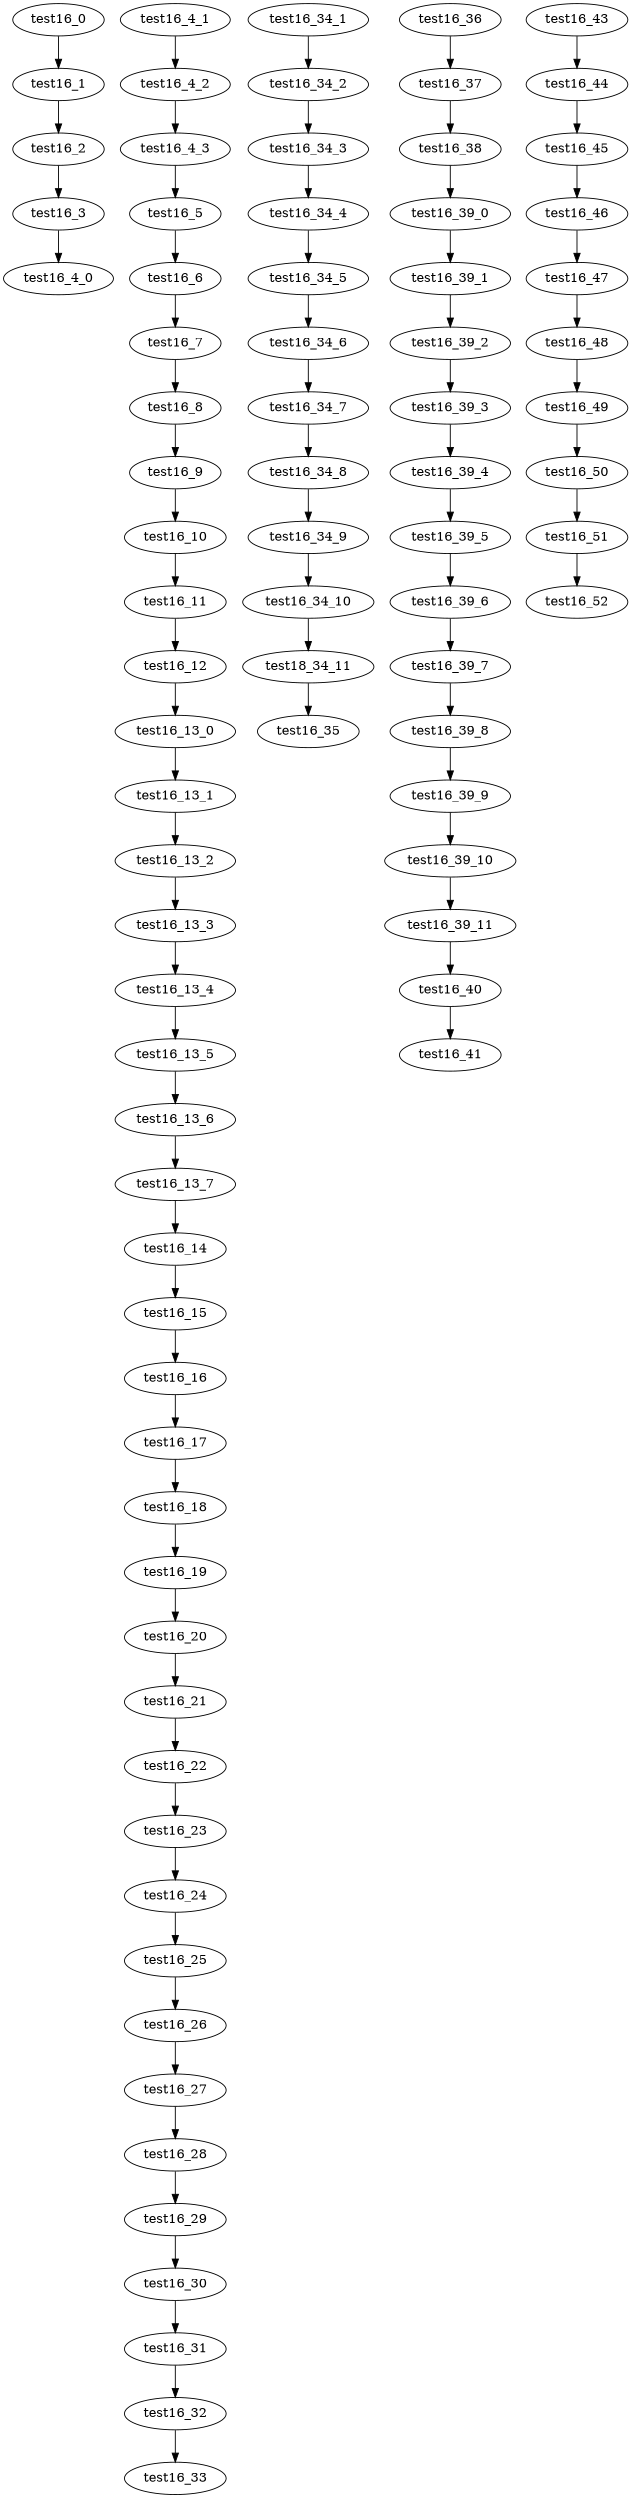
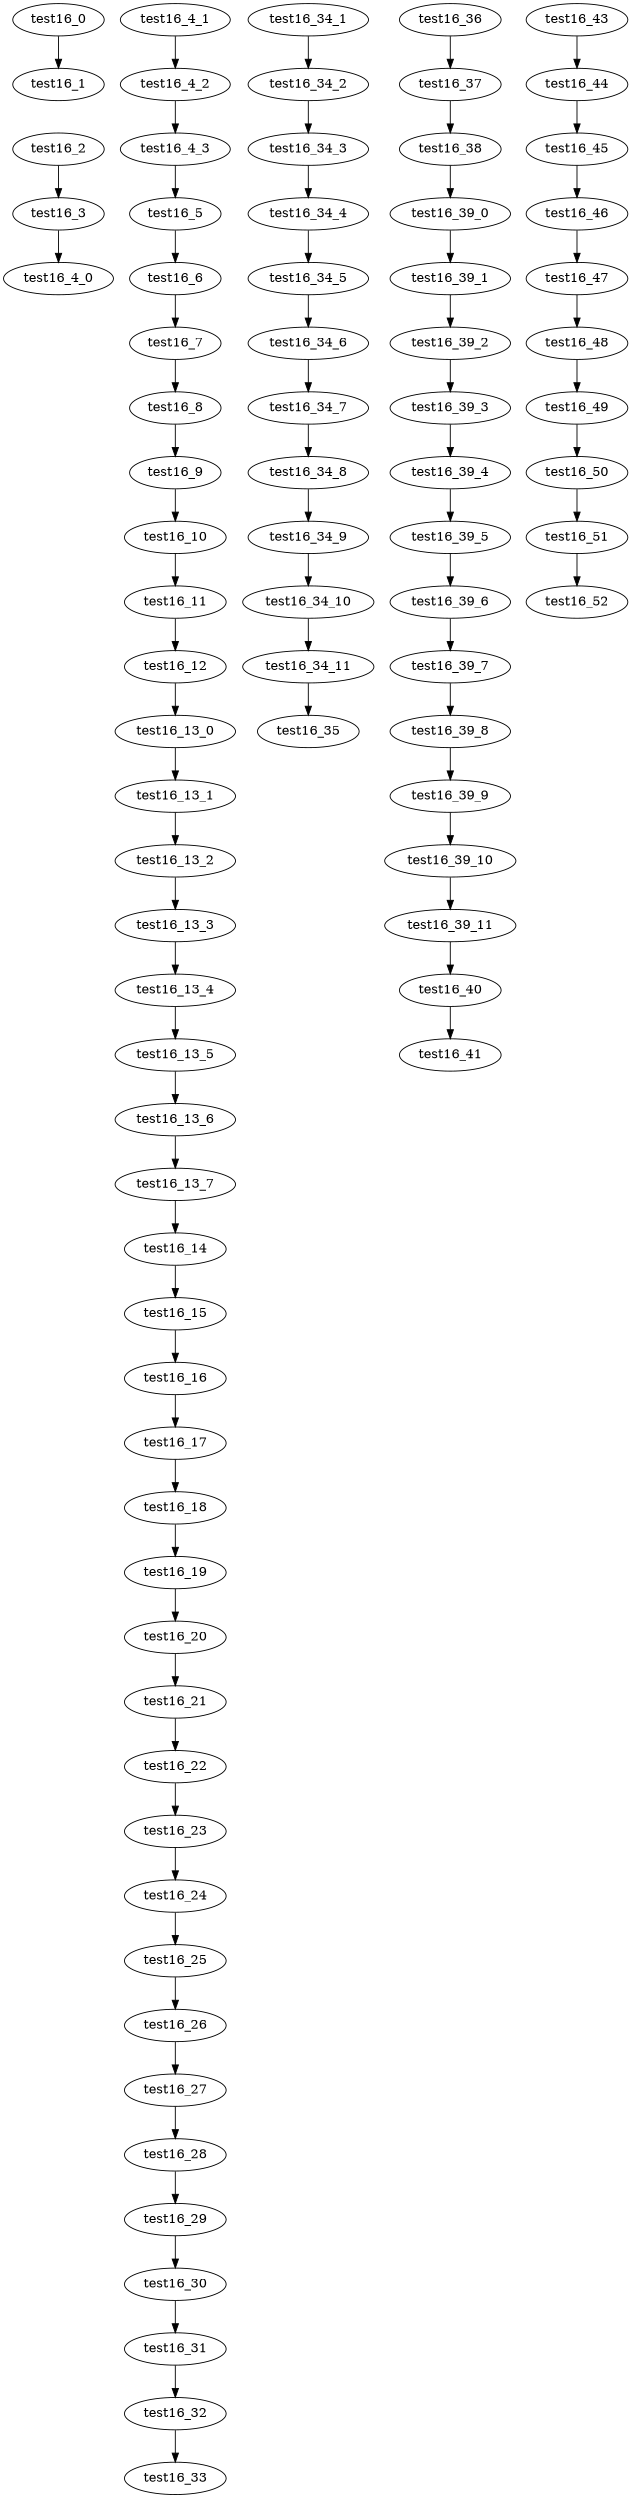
(58, 112) -> none
(308, 667) -> (308, 667)
